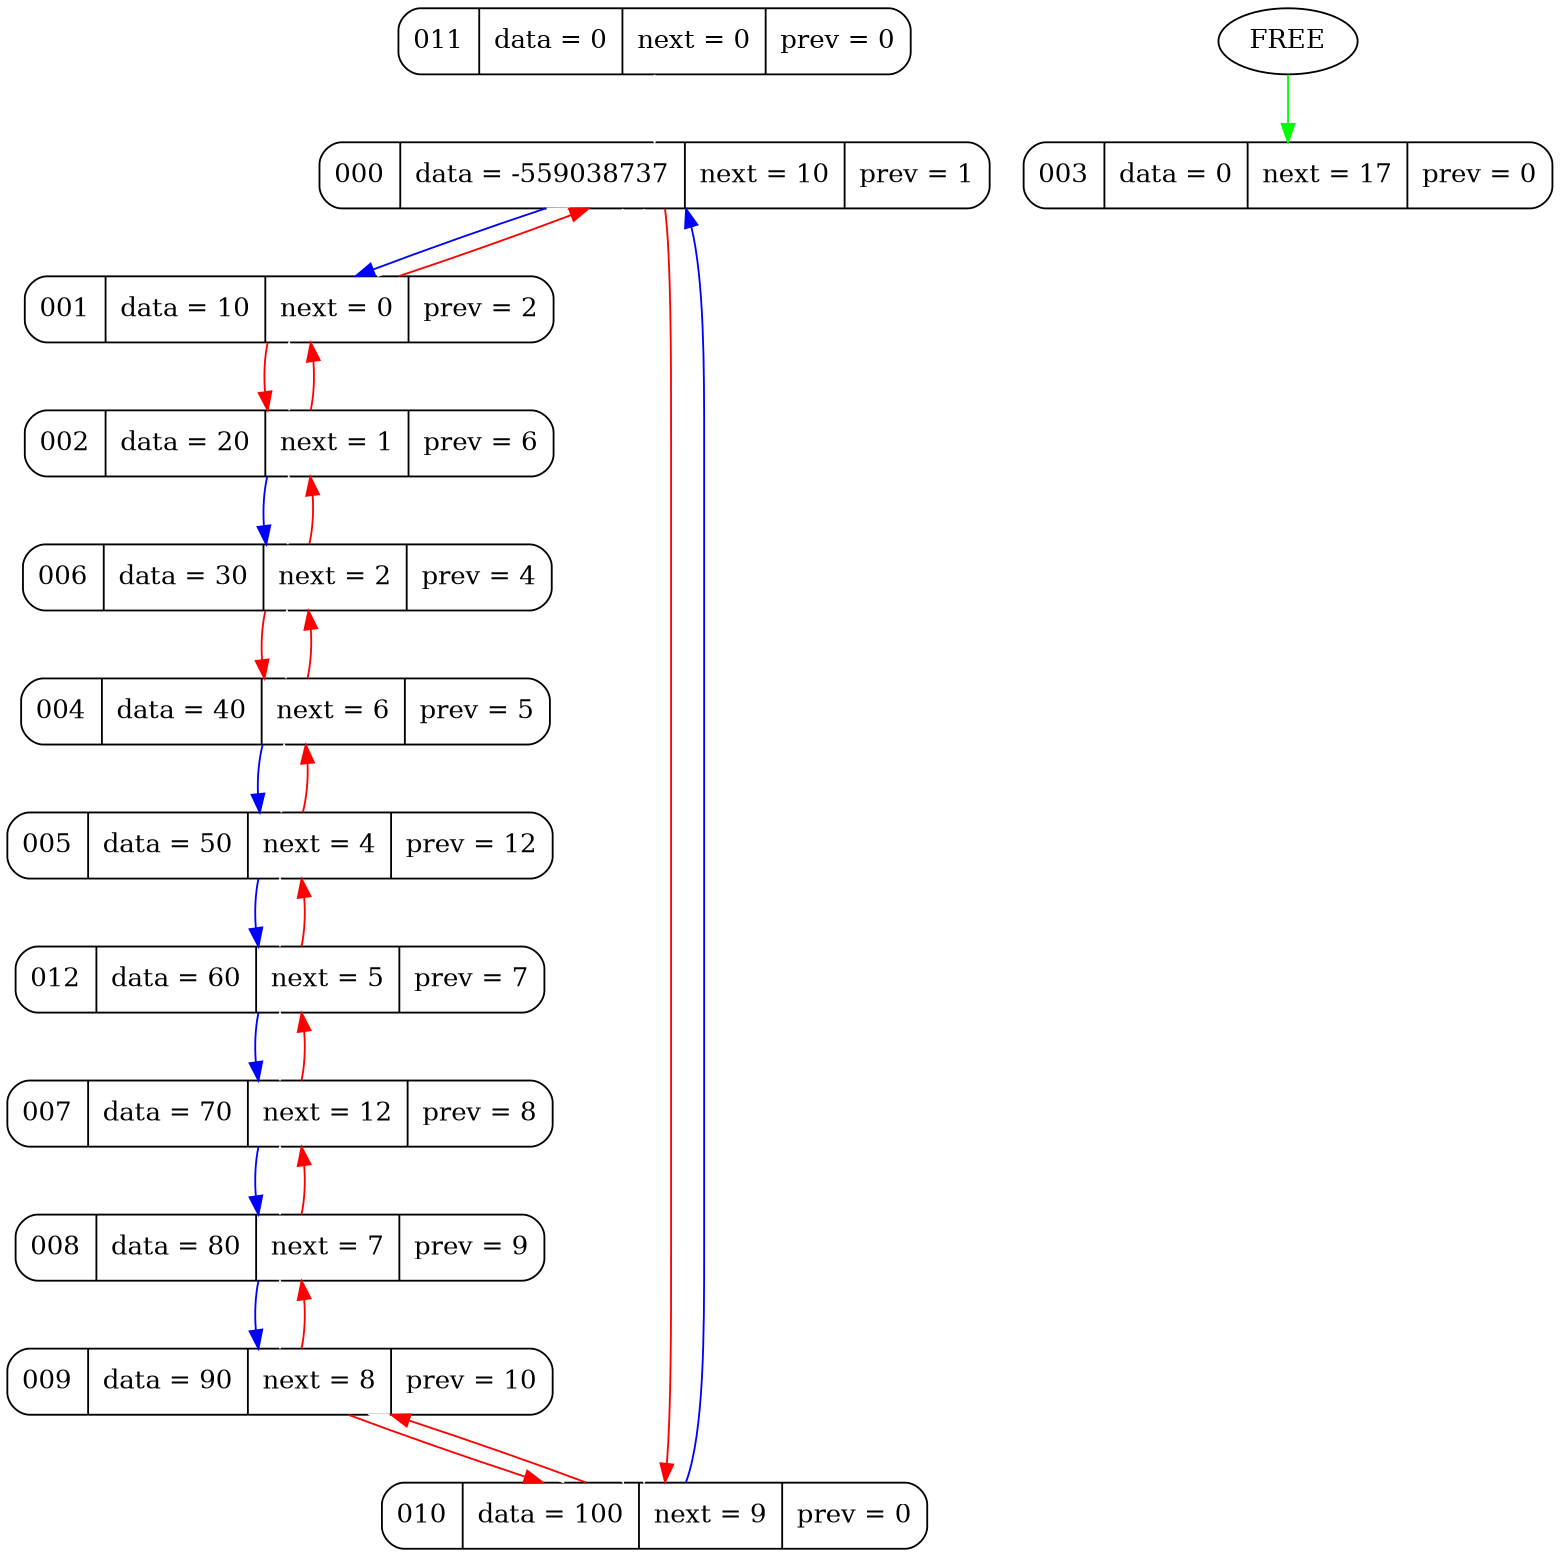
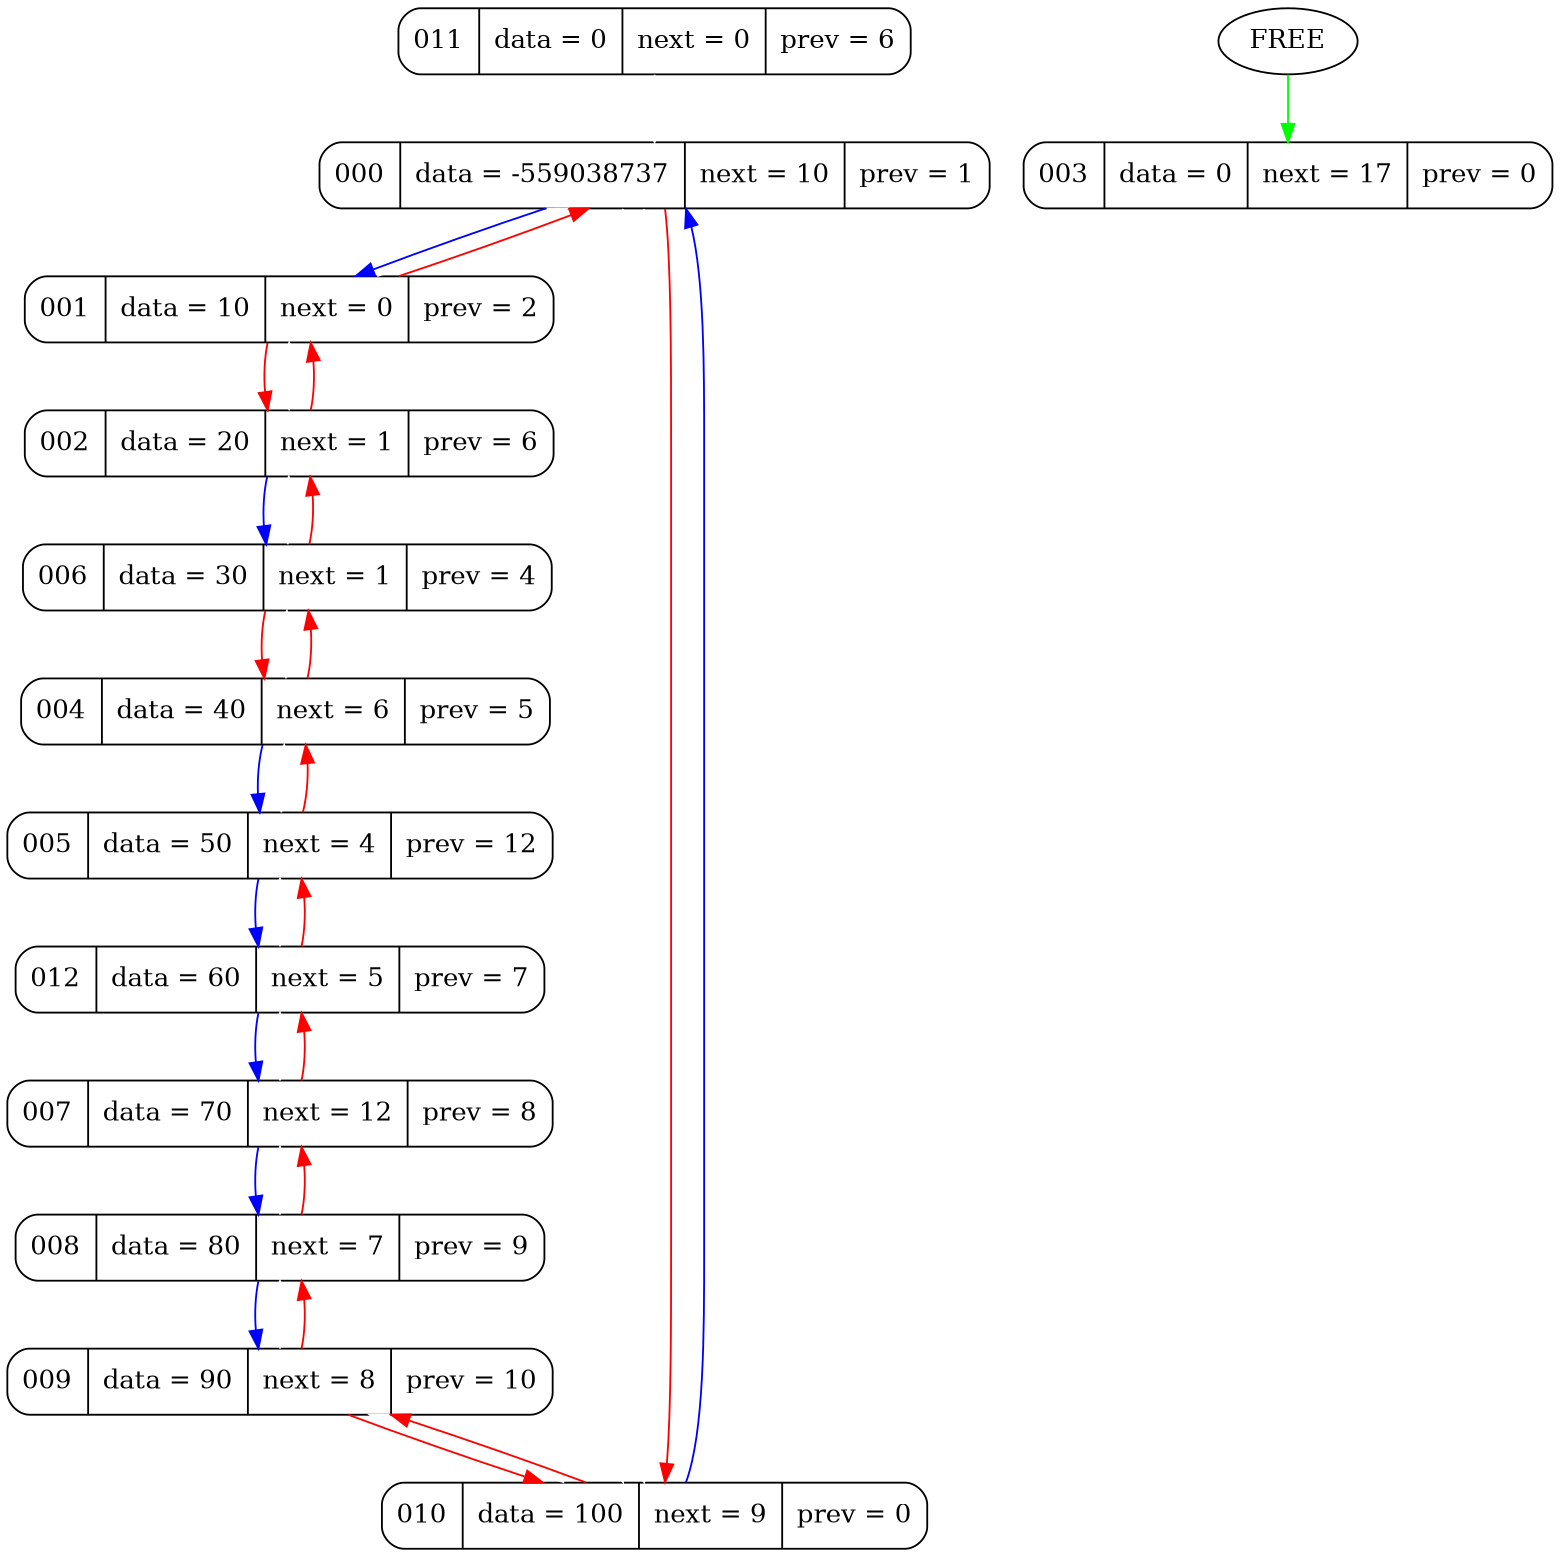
(838, 40) -> (838, 40)
(335, 577) -> (335, 577)
